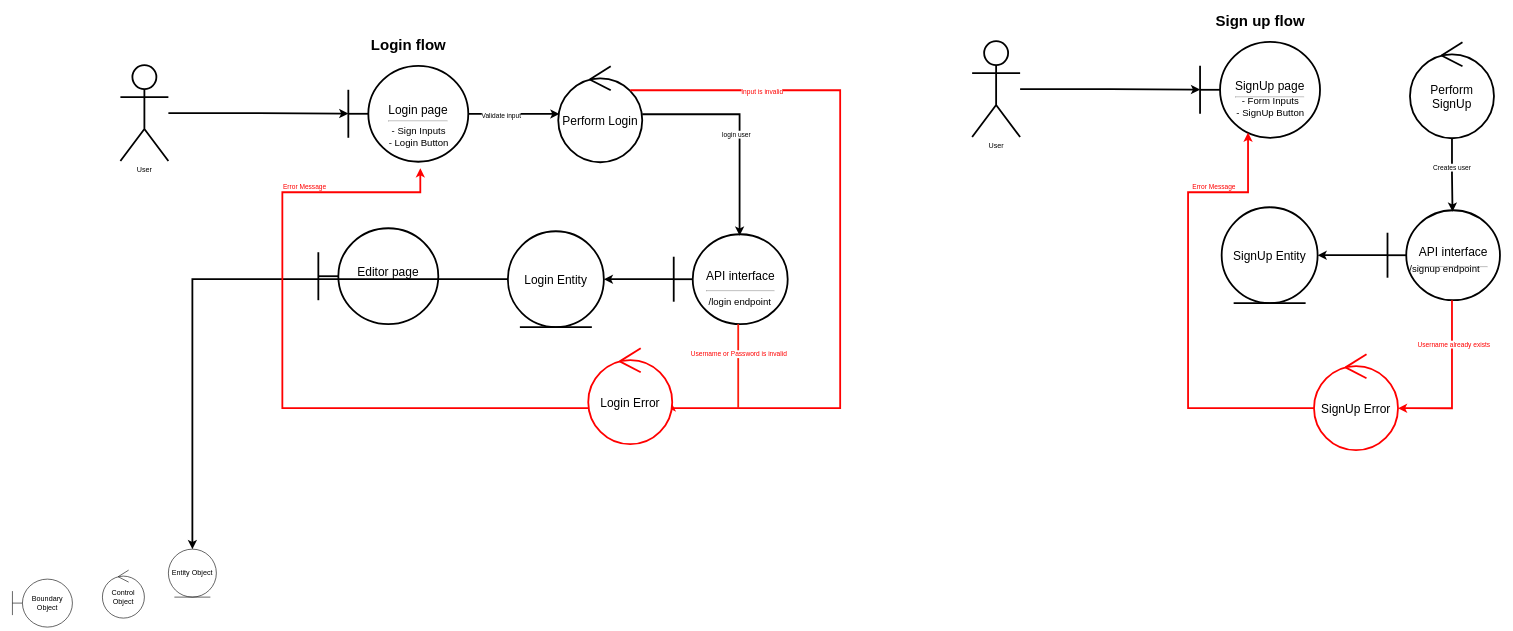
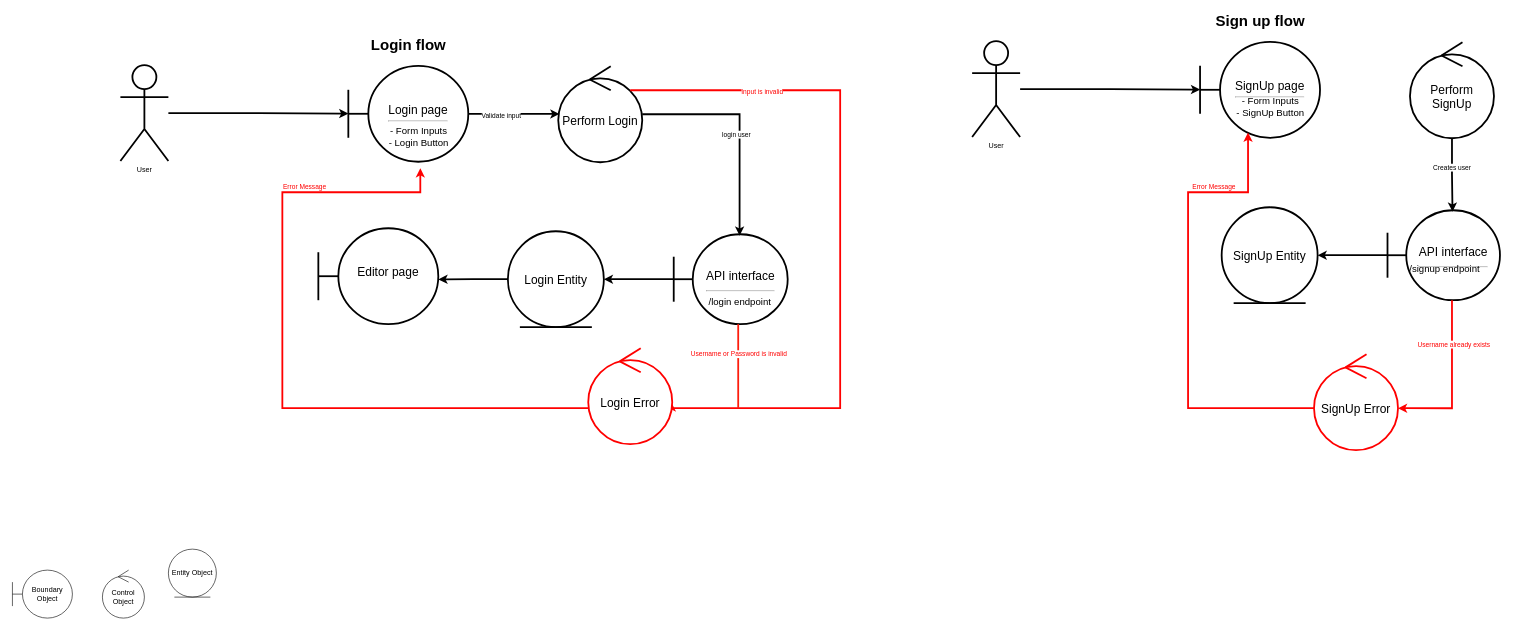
(419, 137) -> (419, 137)
(192, 283) -> (447, 279)
(42, 603) -> (42, 594)
